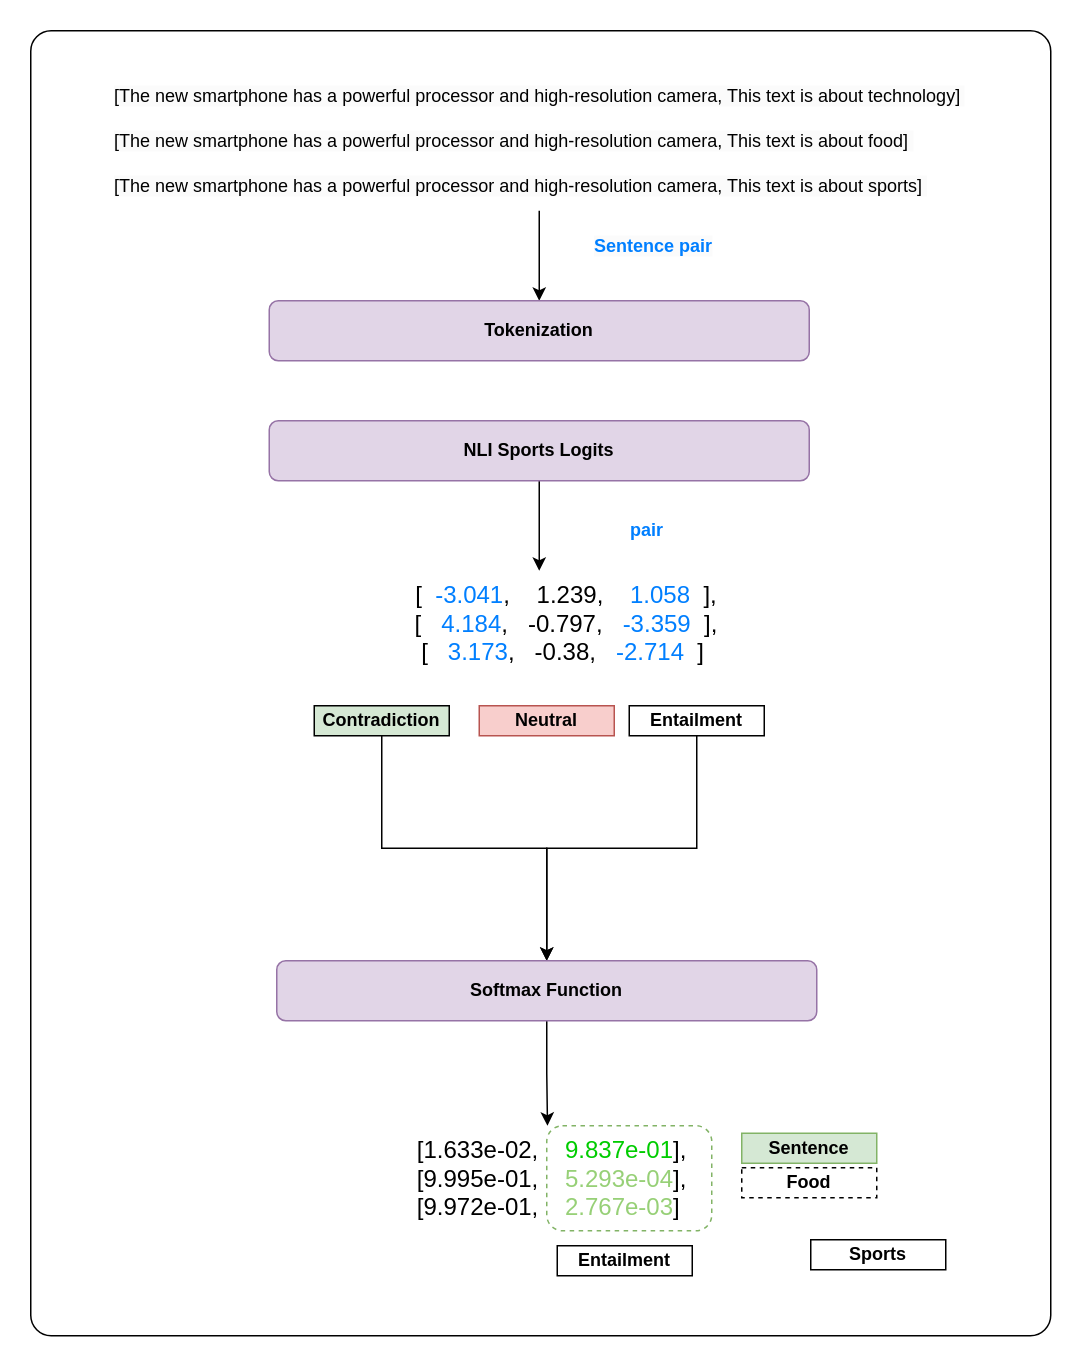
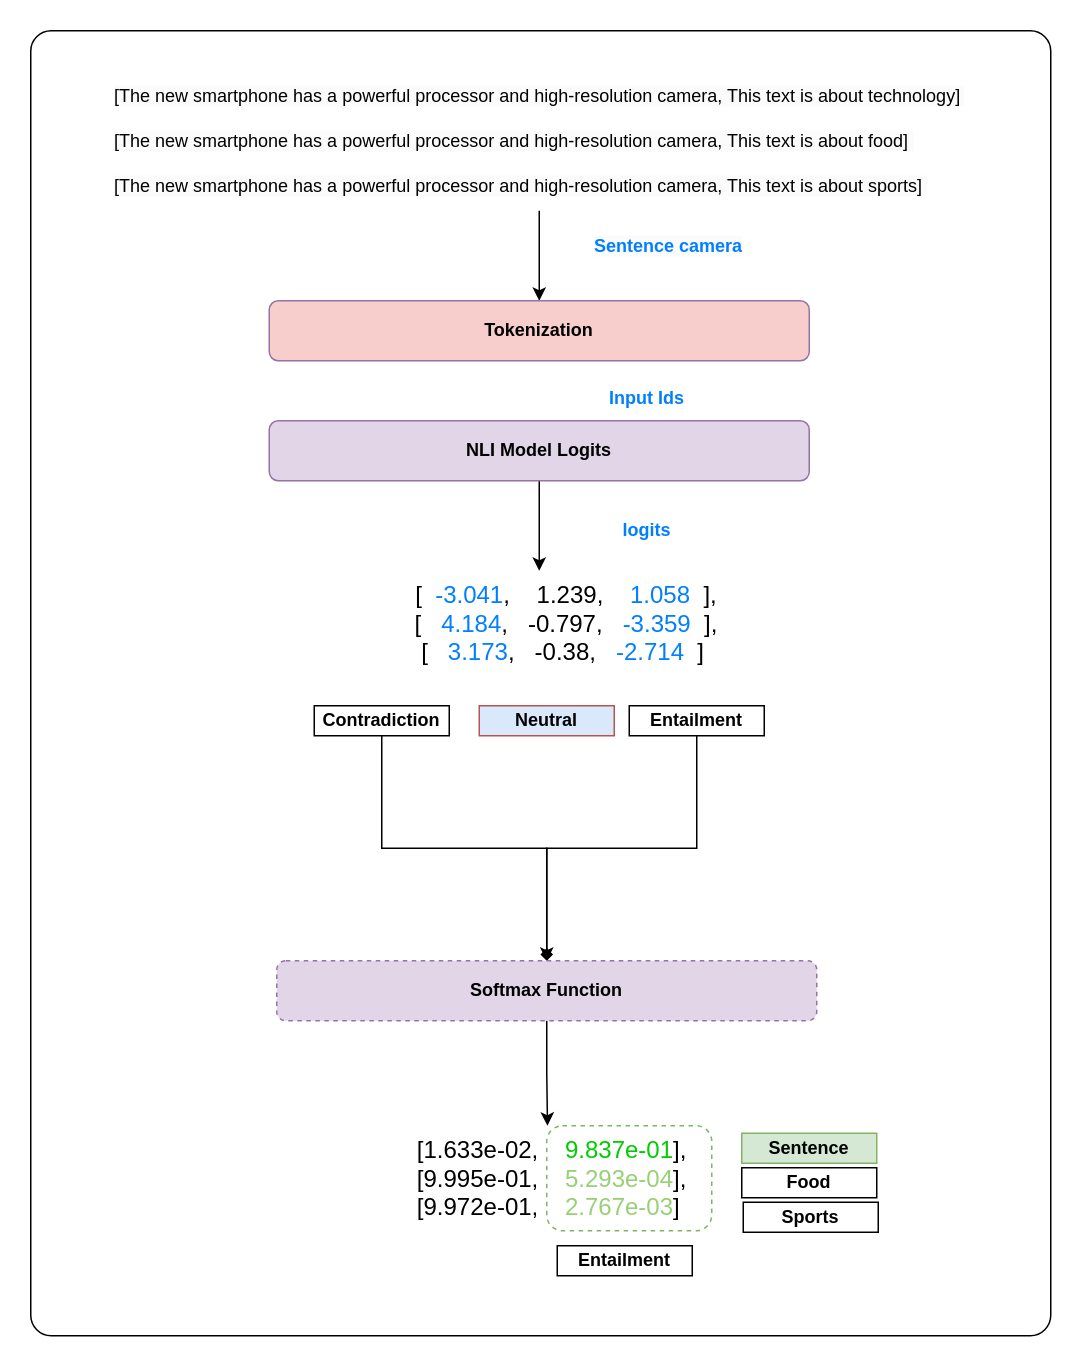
(656, 247) -> (668, 247)
(539, 331) -> (539, 331)
none -> (647, 398)
(539, 451) -> (539, 451)
(647, 530) -> (647, 530)
(382, 721) -> (382, 721)
(547, 721) -> (547, 721)
(382, 736) -> (382, 736)
(547, 991) -> (547, 991)
(809, 1183) -> (809, 1183)
(878, 1255) -> (811, 1217)
